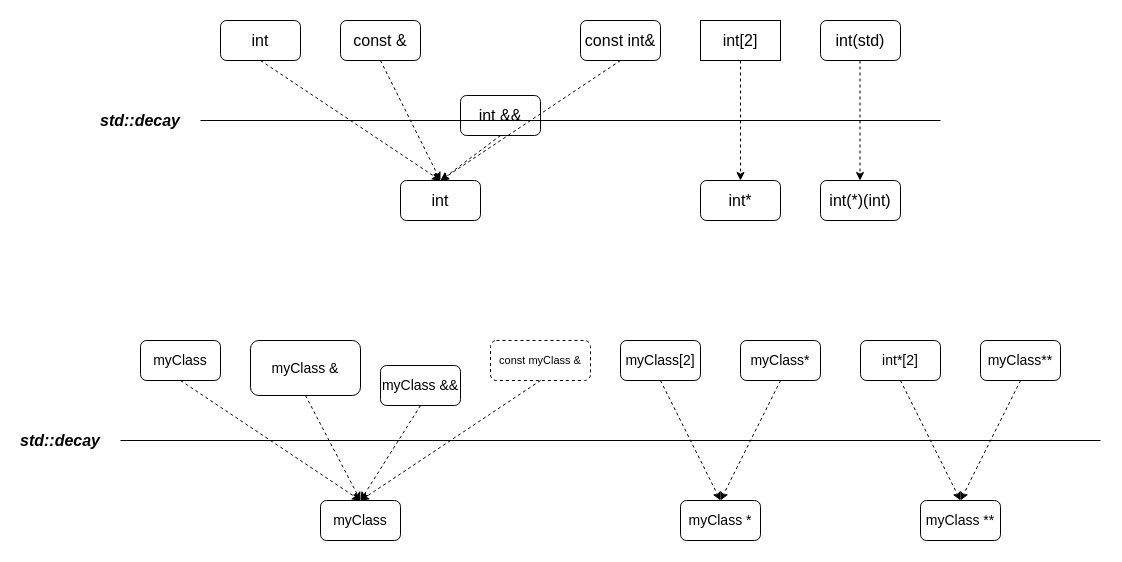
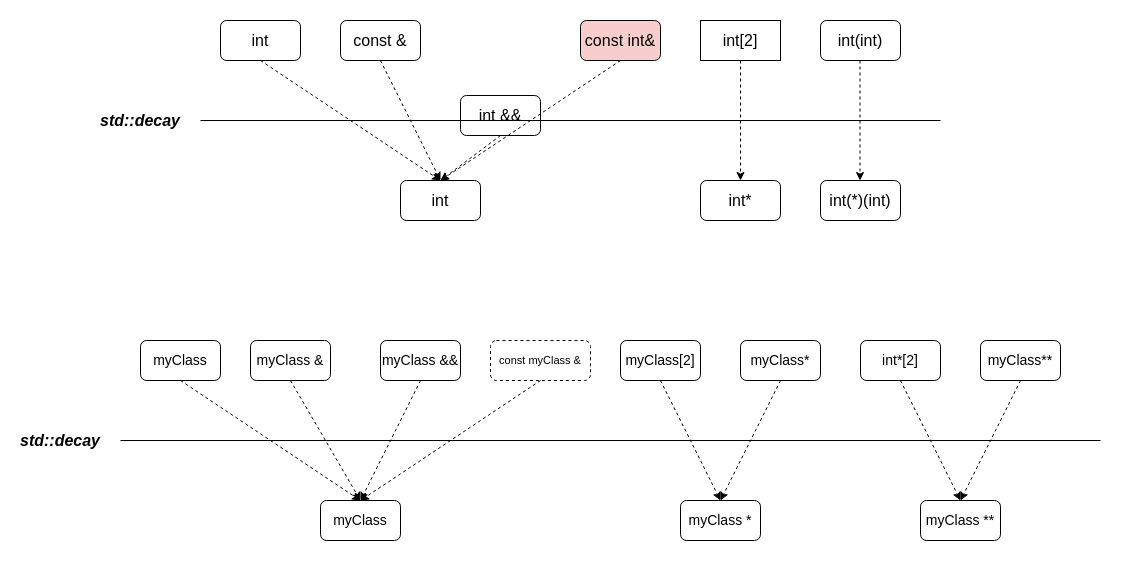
(621, 41) -> (621, 41)
(861, 41) -> (861, 41)
(306, 368) -> (291, 361)
(421, 386) -> (421, 361)
